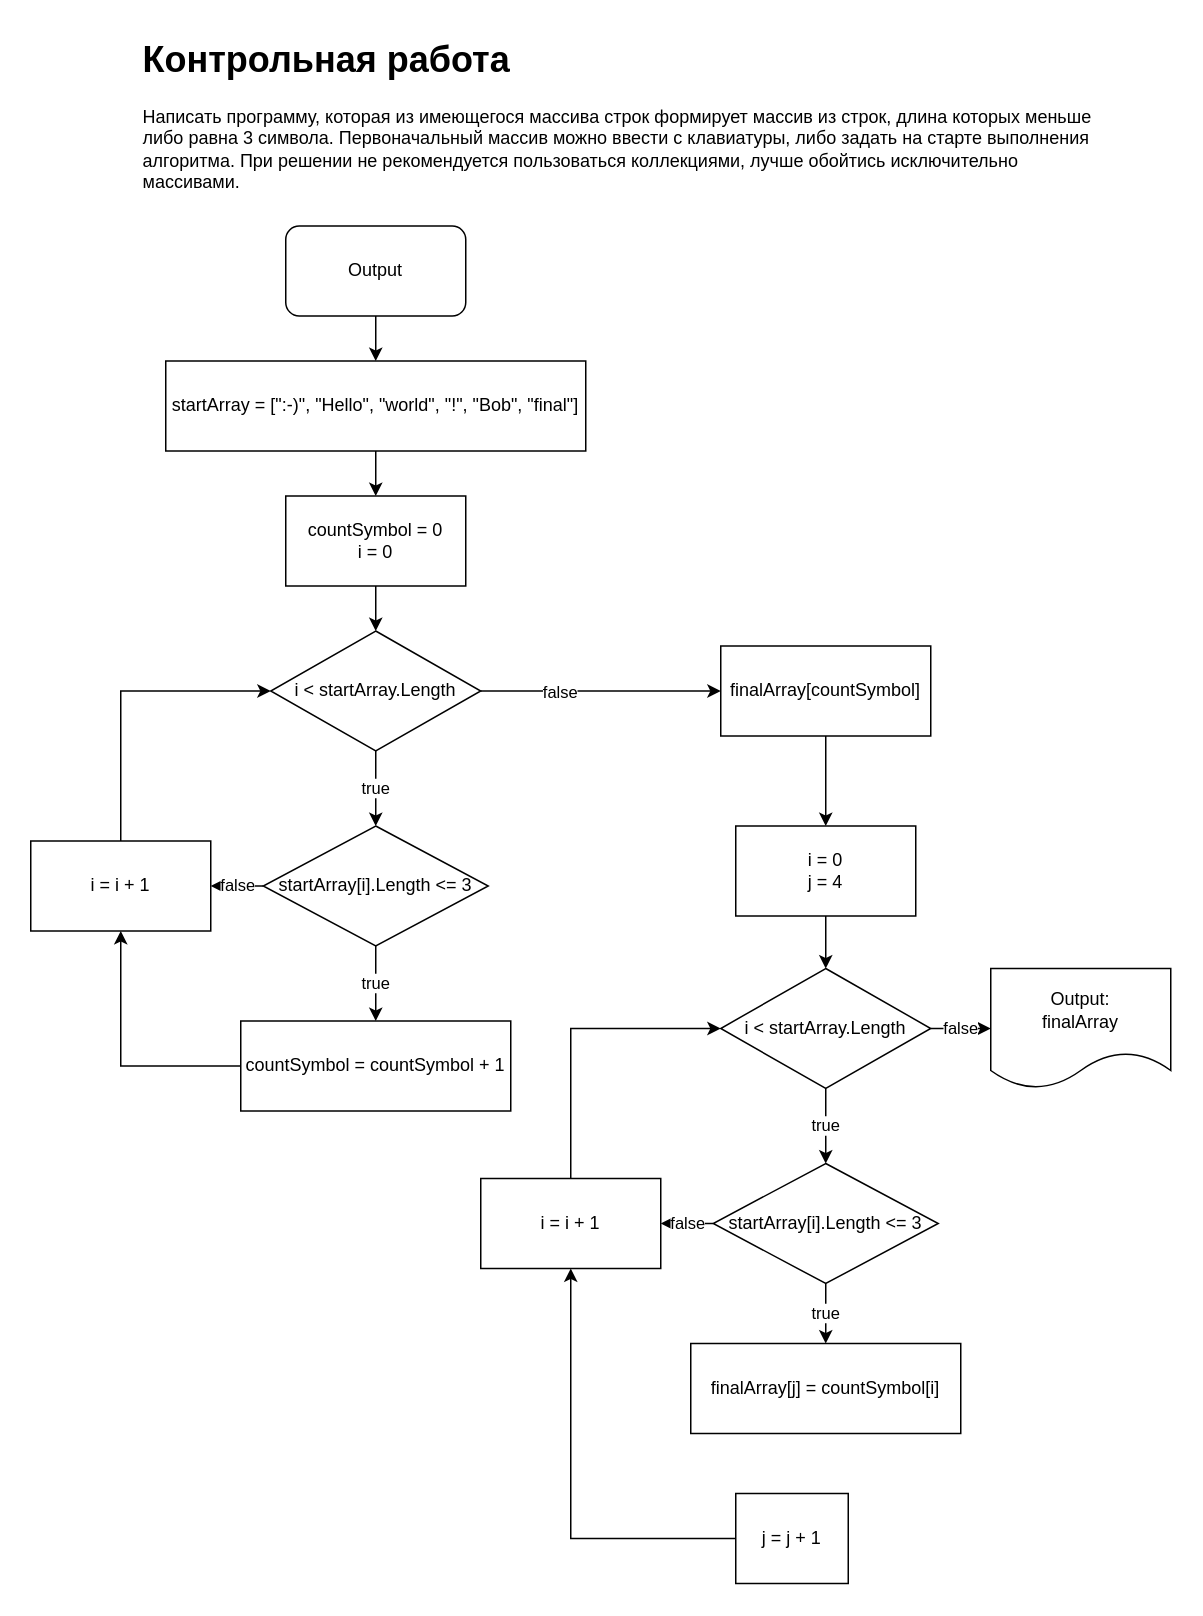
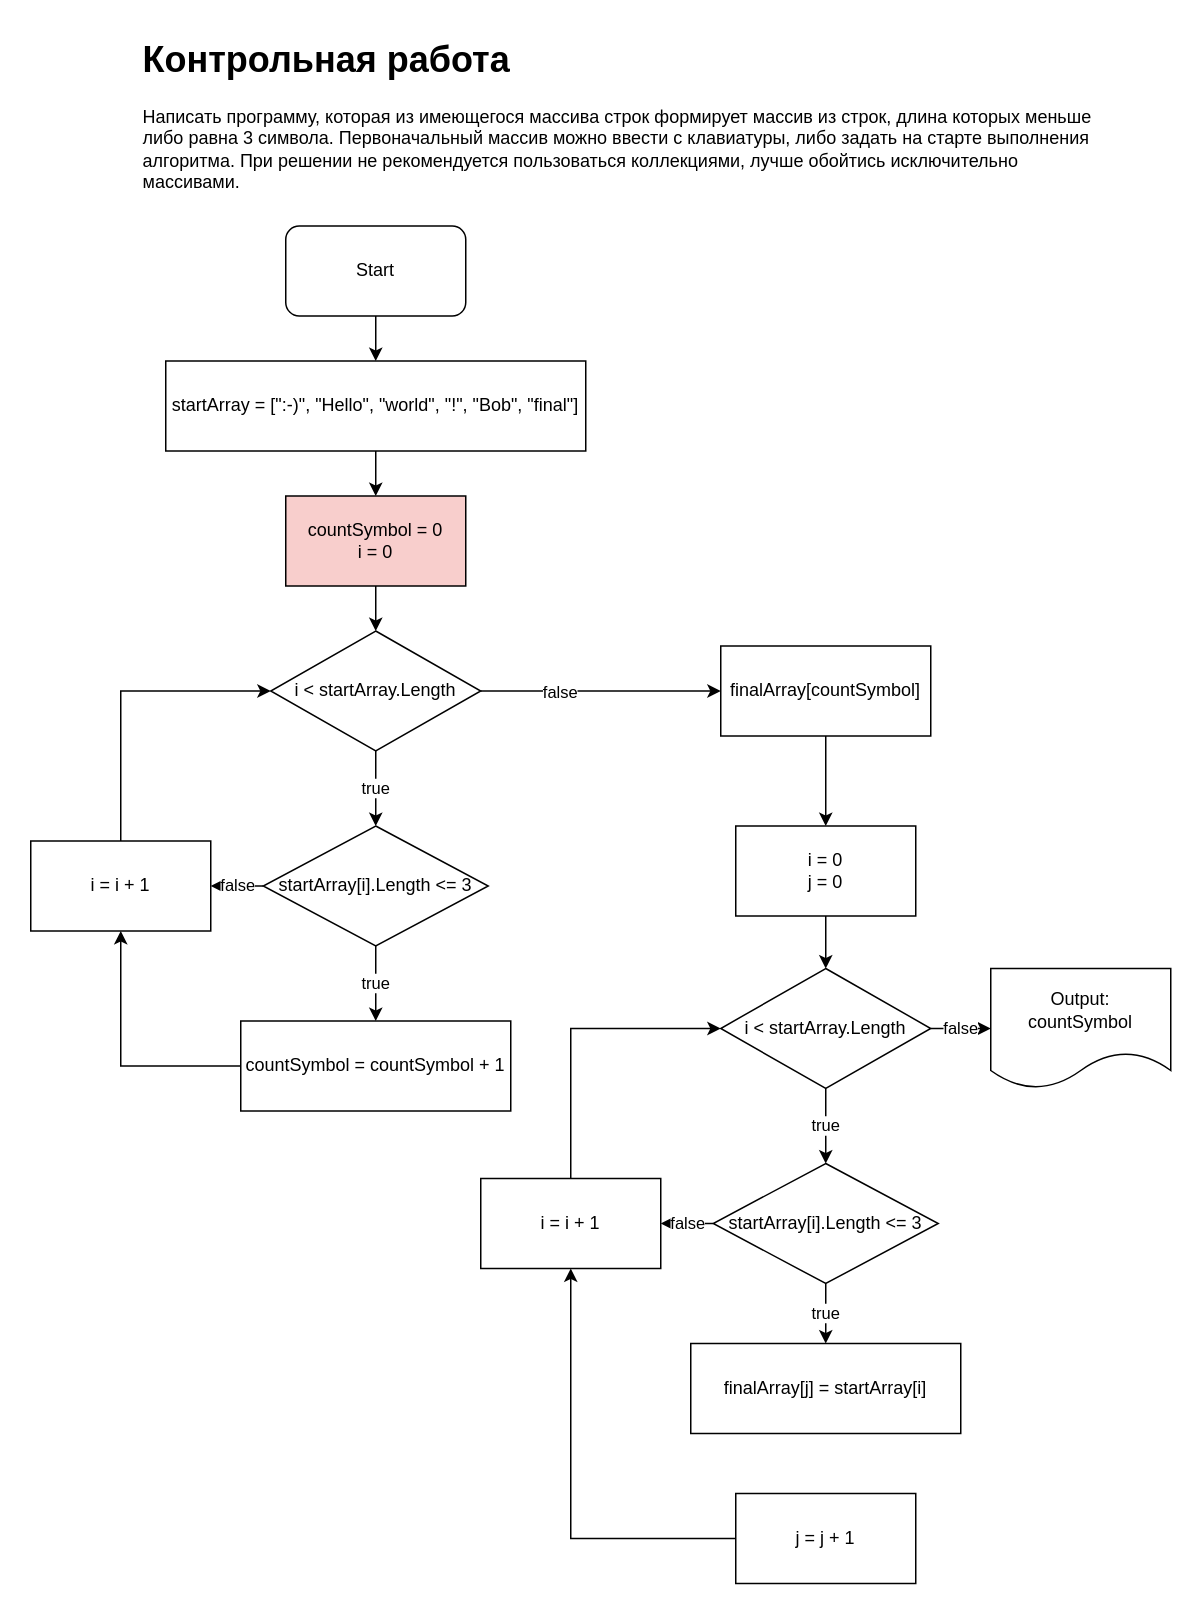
(376, 271) -> (376, 271)
(376, 541) -> (376, 541)
(826, 871) -> (826, 871)
(1081, 1010) -> (1081, 1010)
(826, 1388) -> (826, 1388)
(792, 1538) -> (826, 1538)
